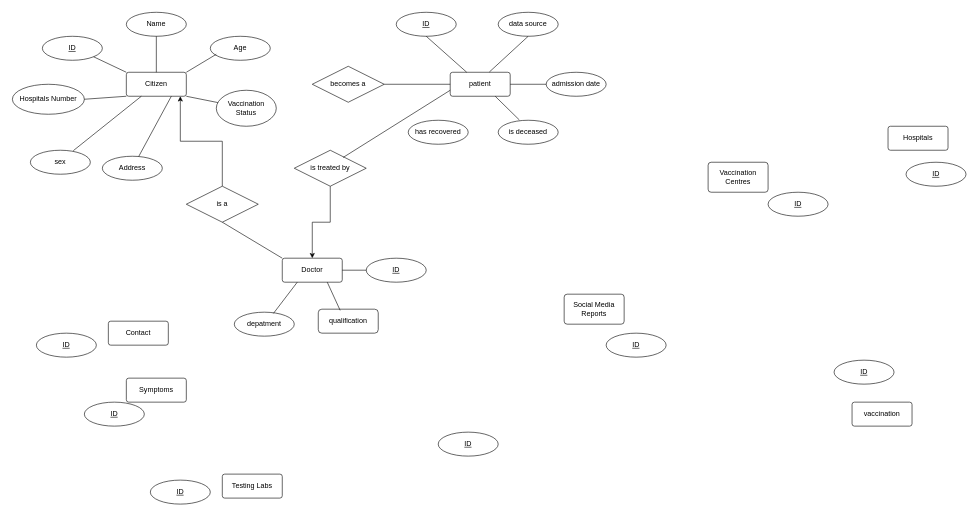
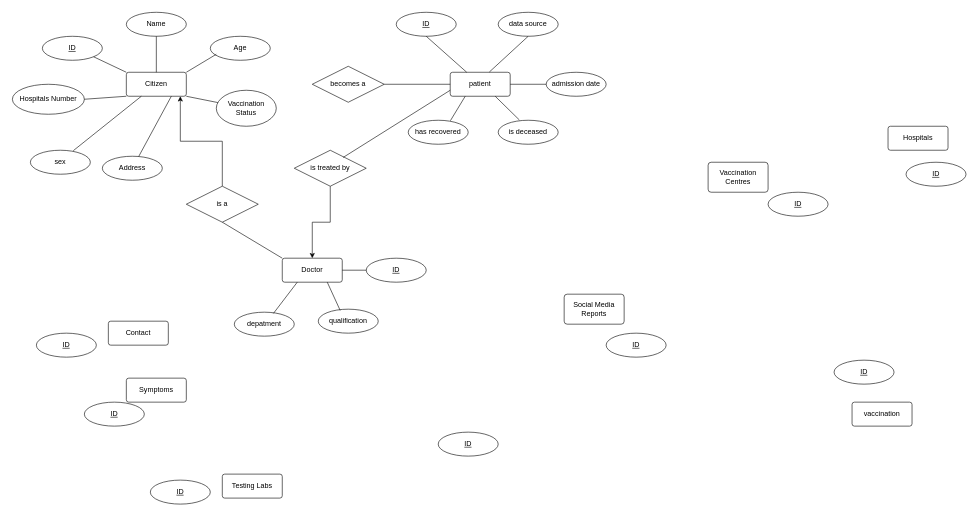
none -> (458, 109)
(348, 321) -> (348, 321)
